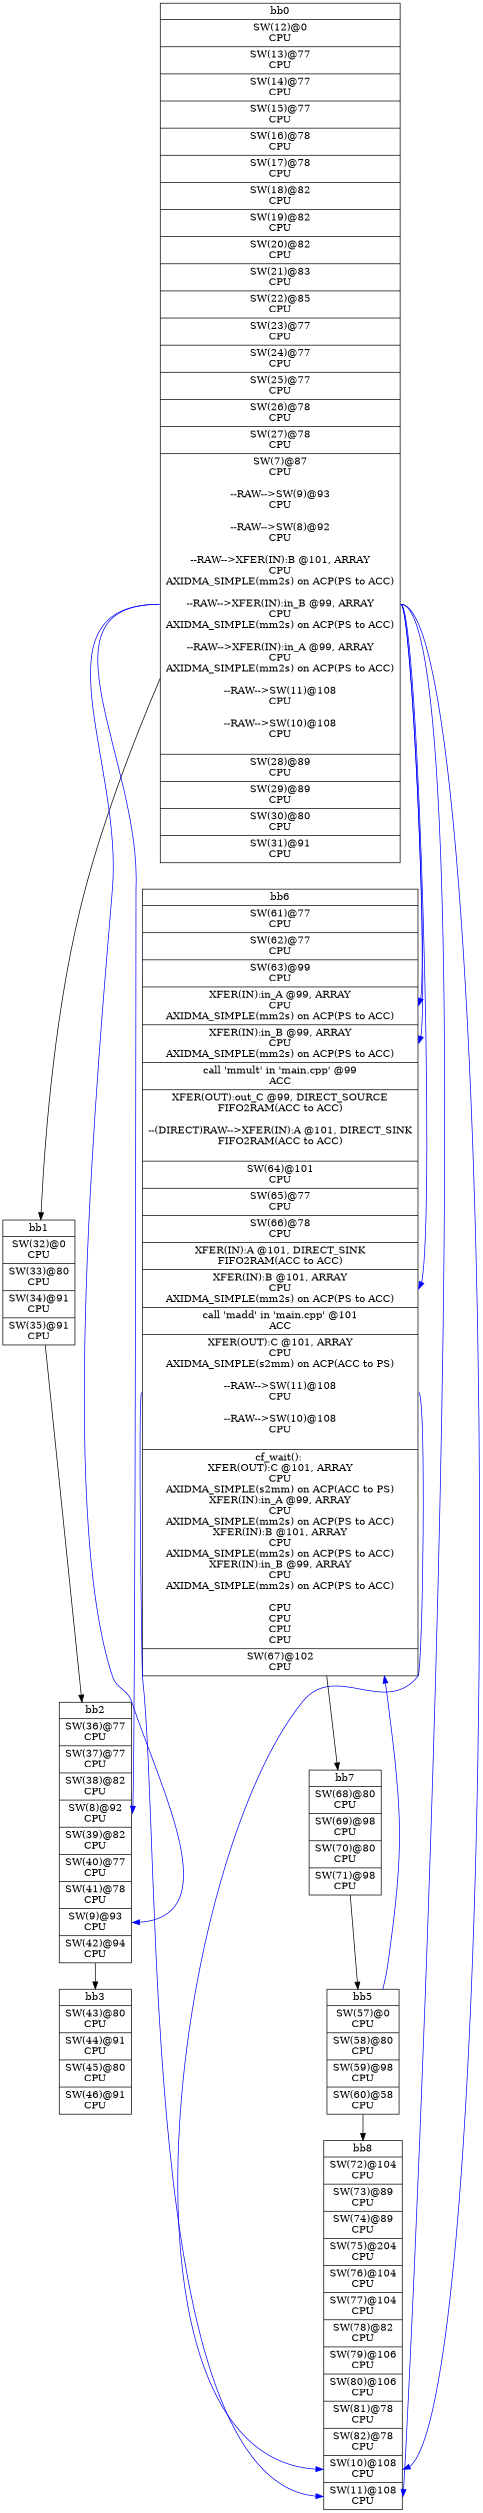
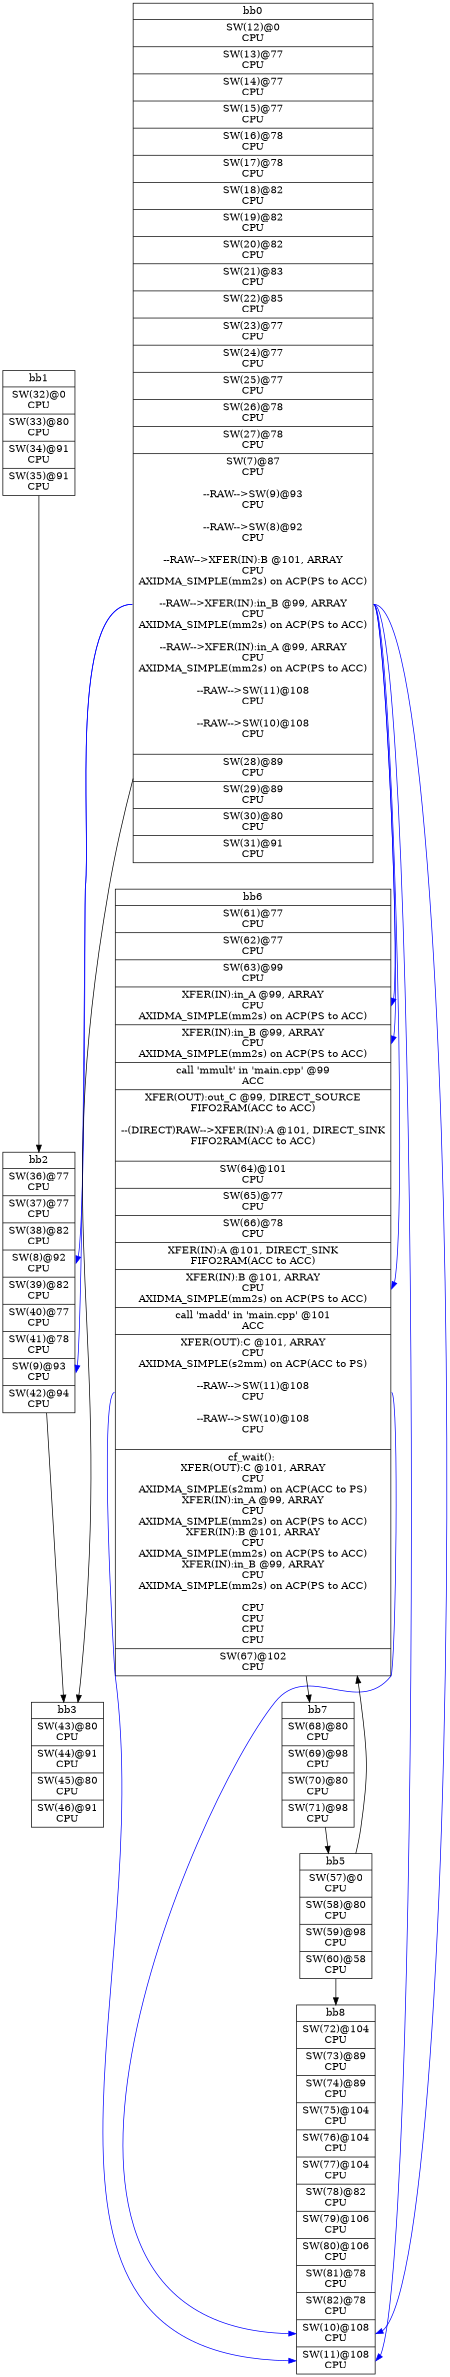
(73, 939) -> (85, 1281)
(399, 1836) -> (366, 1768)
(363, 2246) -> (336, 2111)
